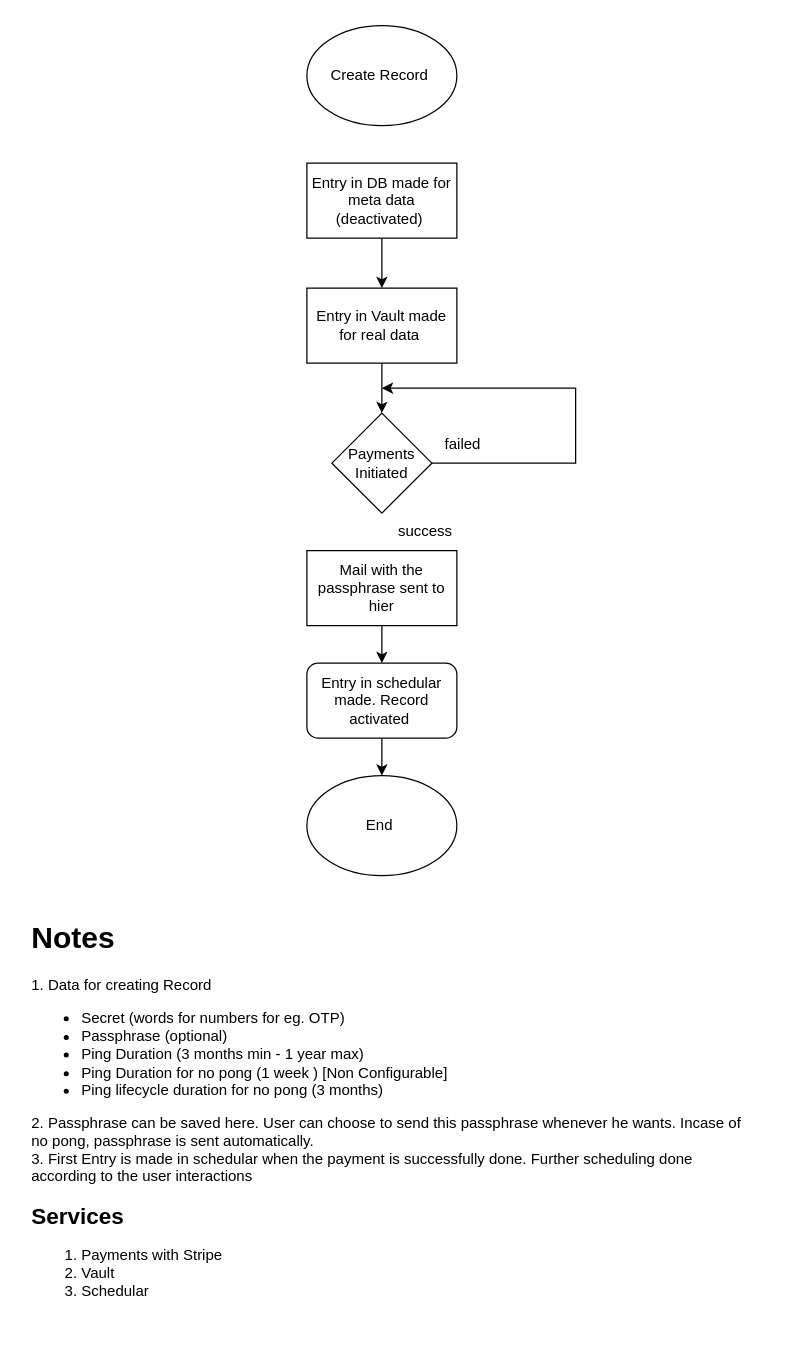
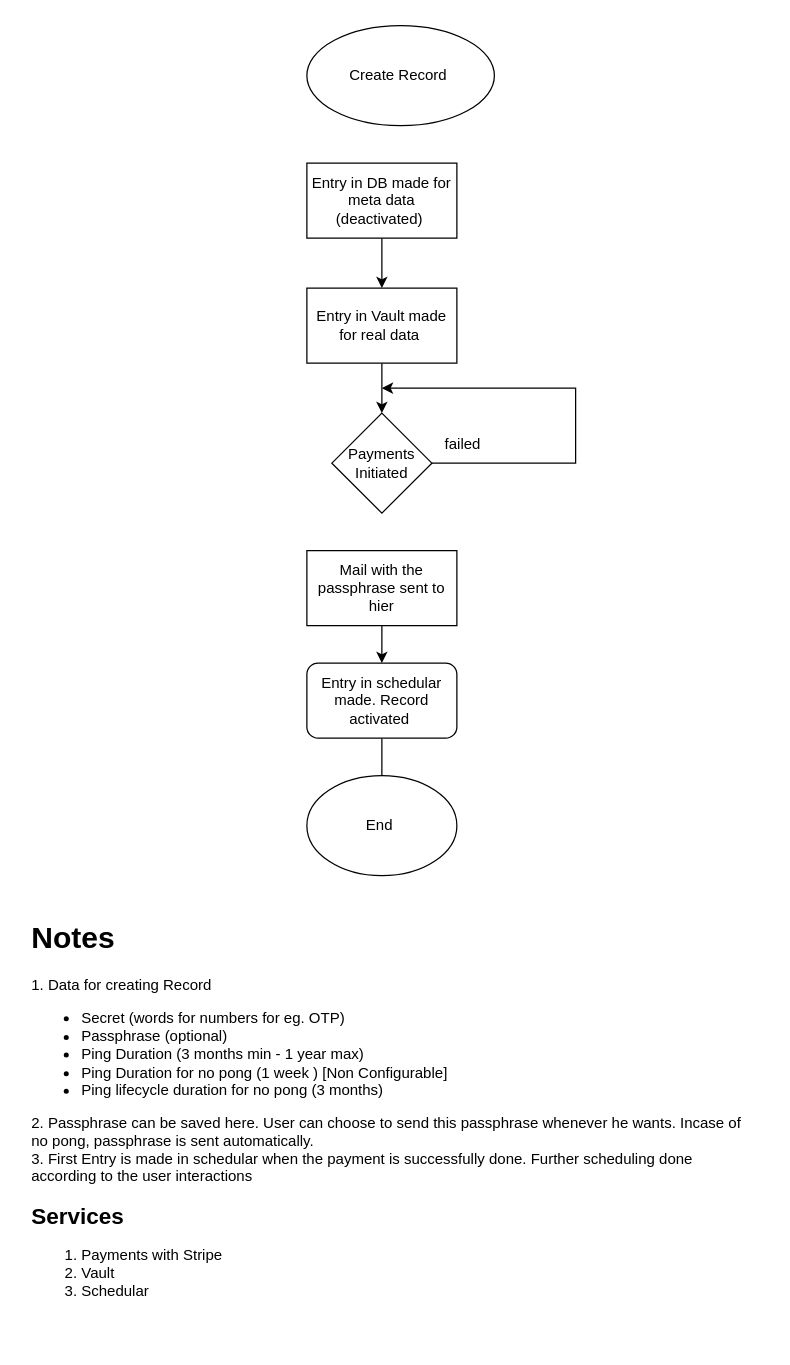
(382, 76) -> (401, 76)
(426, 532) -> none
(382, 766) -> (382, 769)
